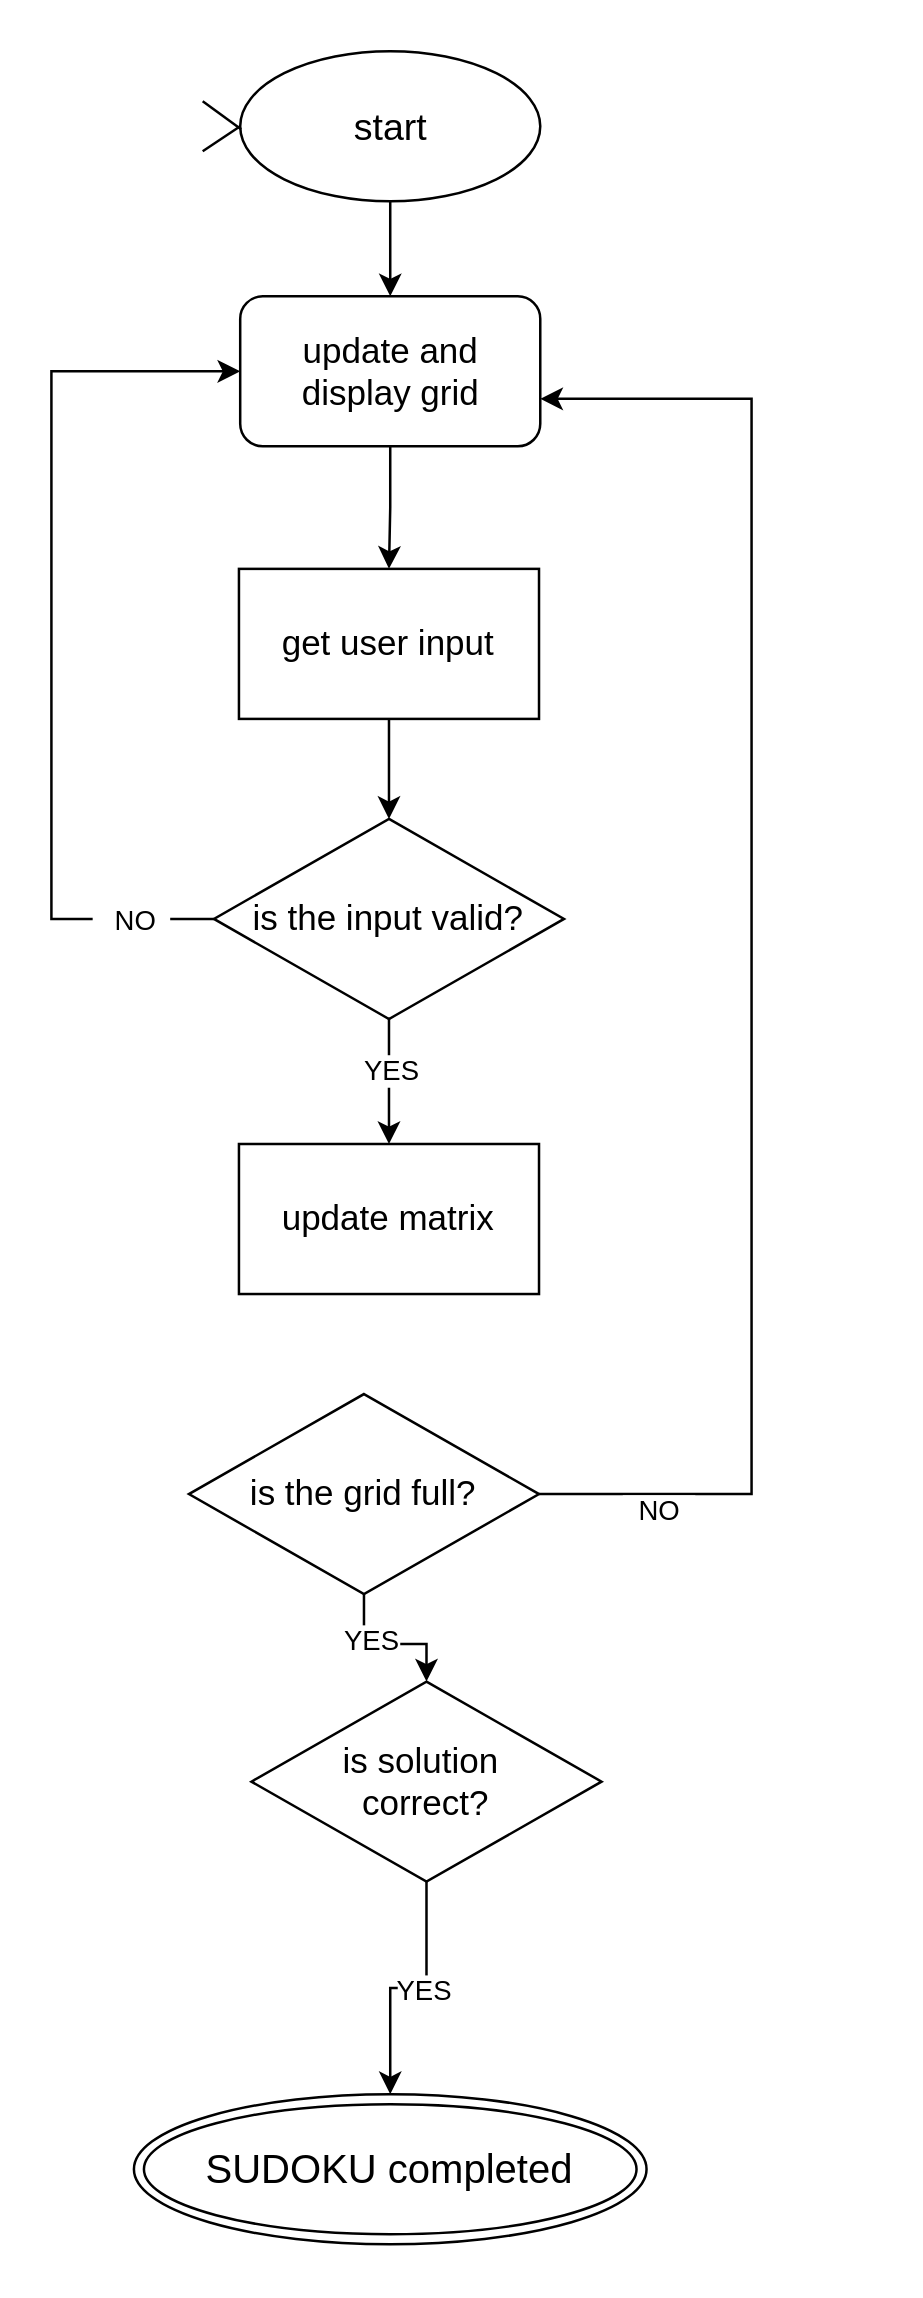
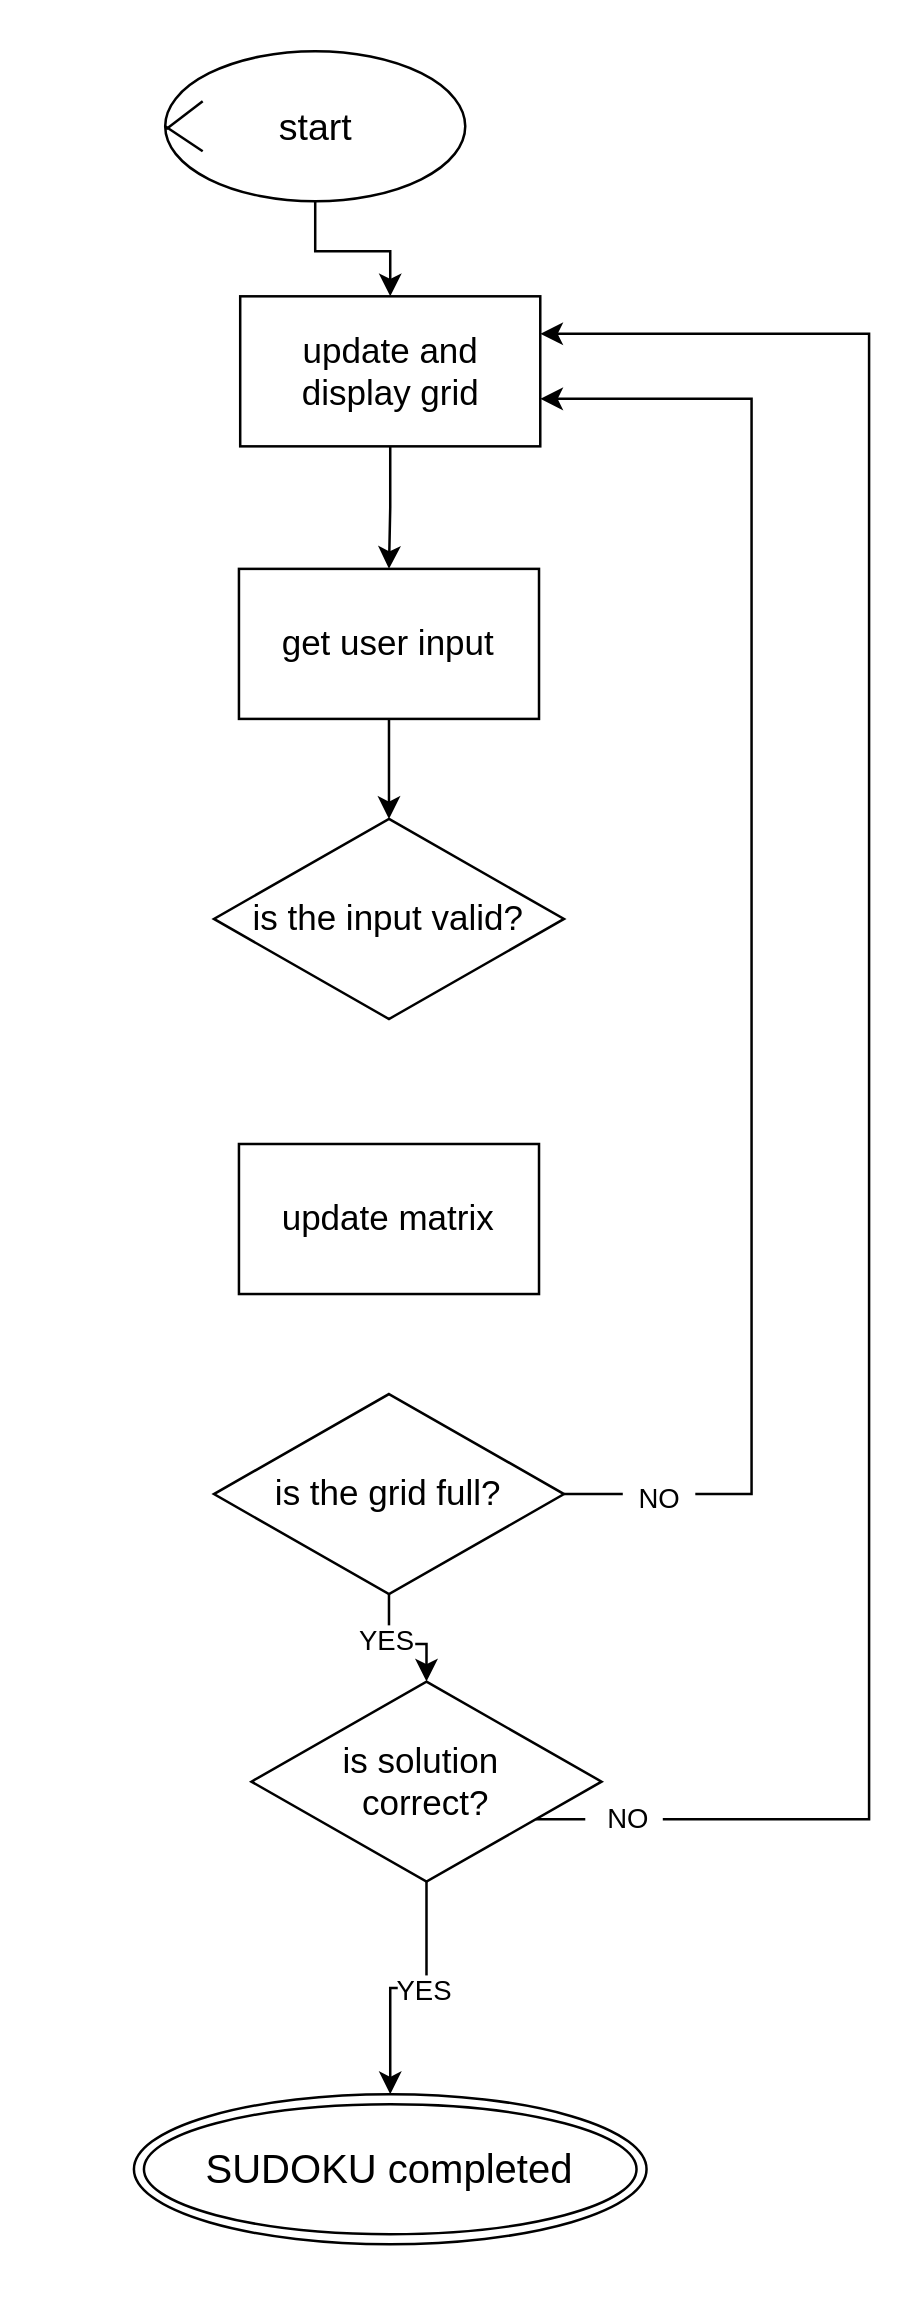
(390, 126) -> (315, 126)
(390, 371) -> (390, 371)
(51, 580) -> none
none -> (869, 1025)
(389, 1072) -> none
(364, 1494) -> (389, 1494)
